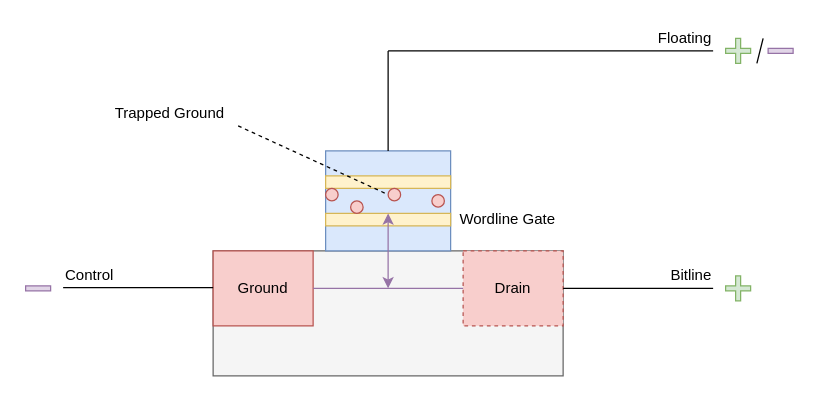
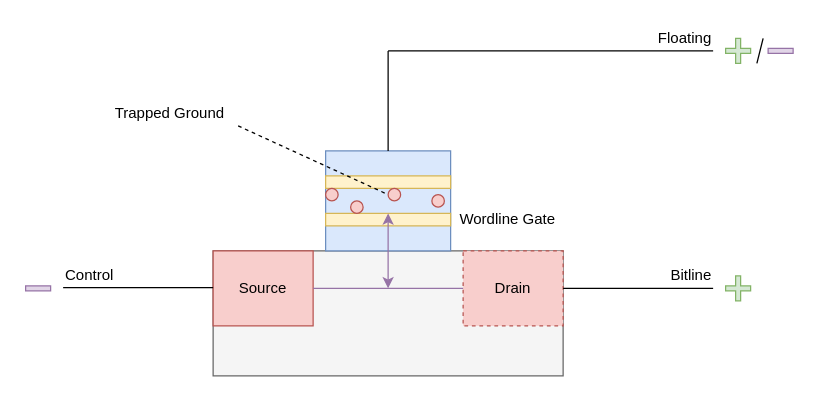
(263, 288) -> (263, 288)
